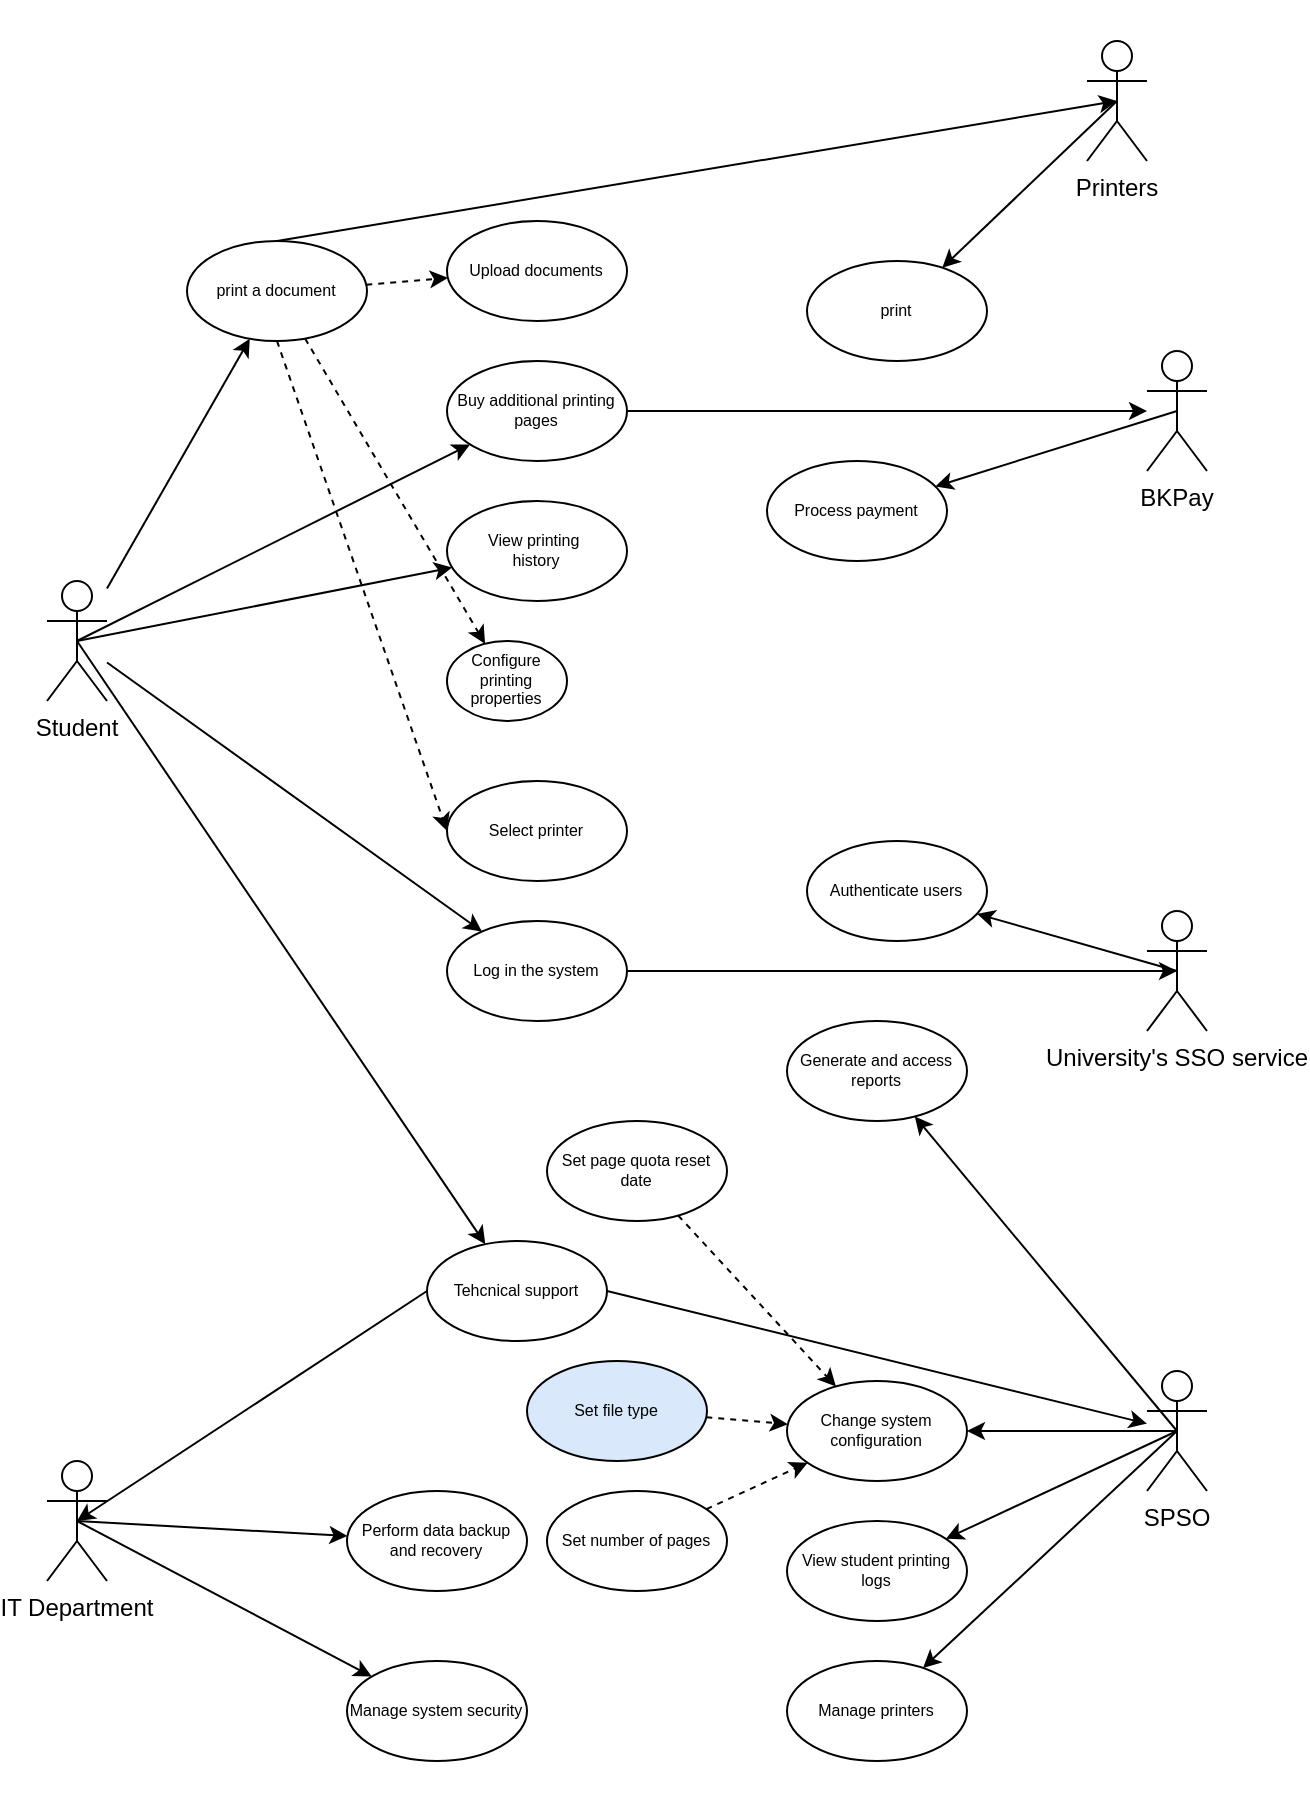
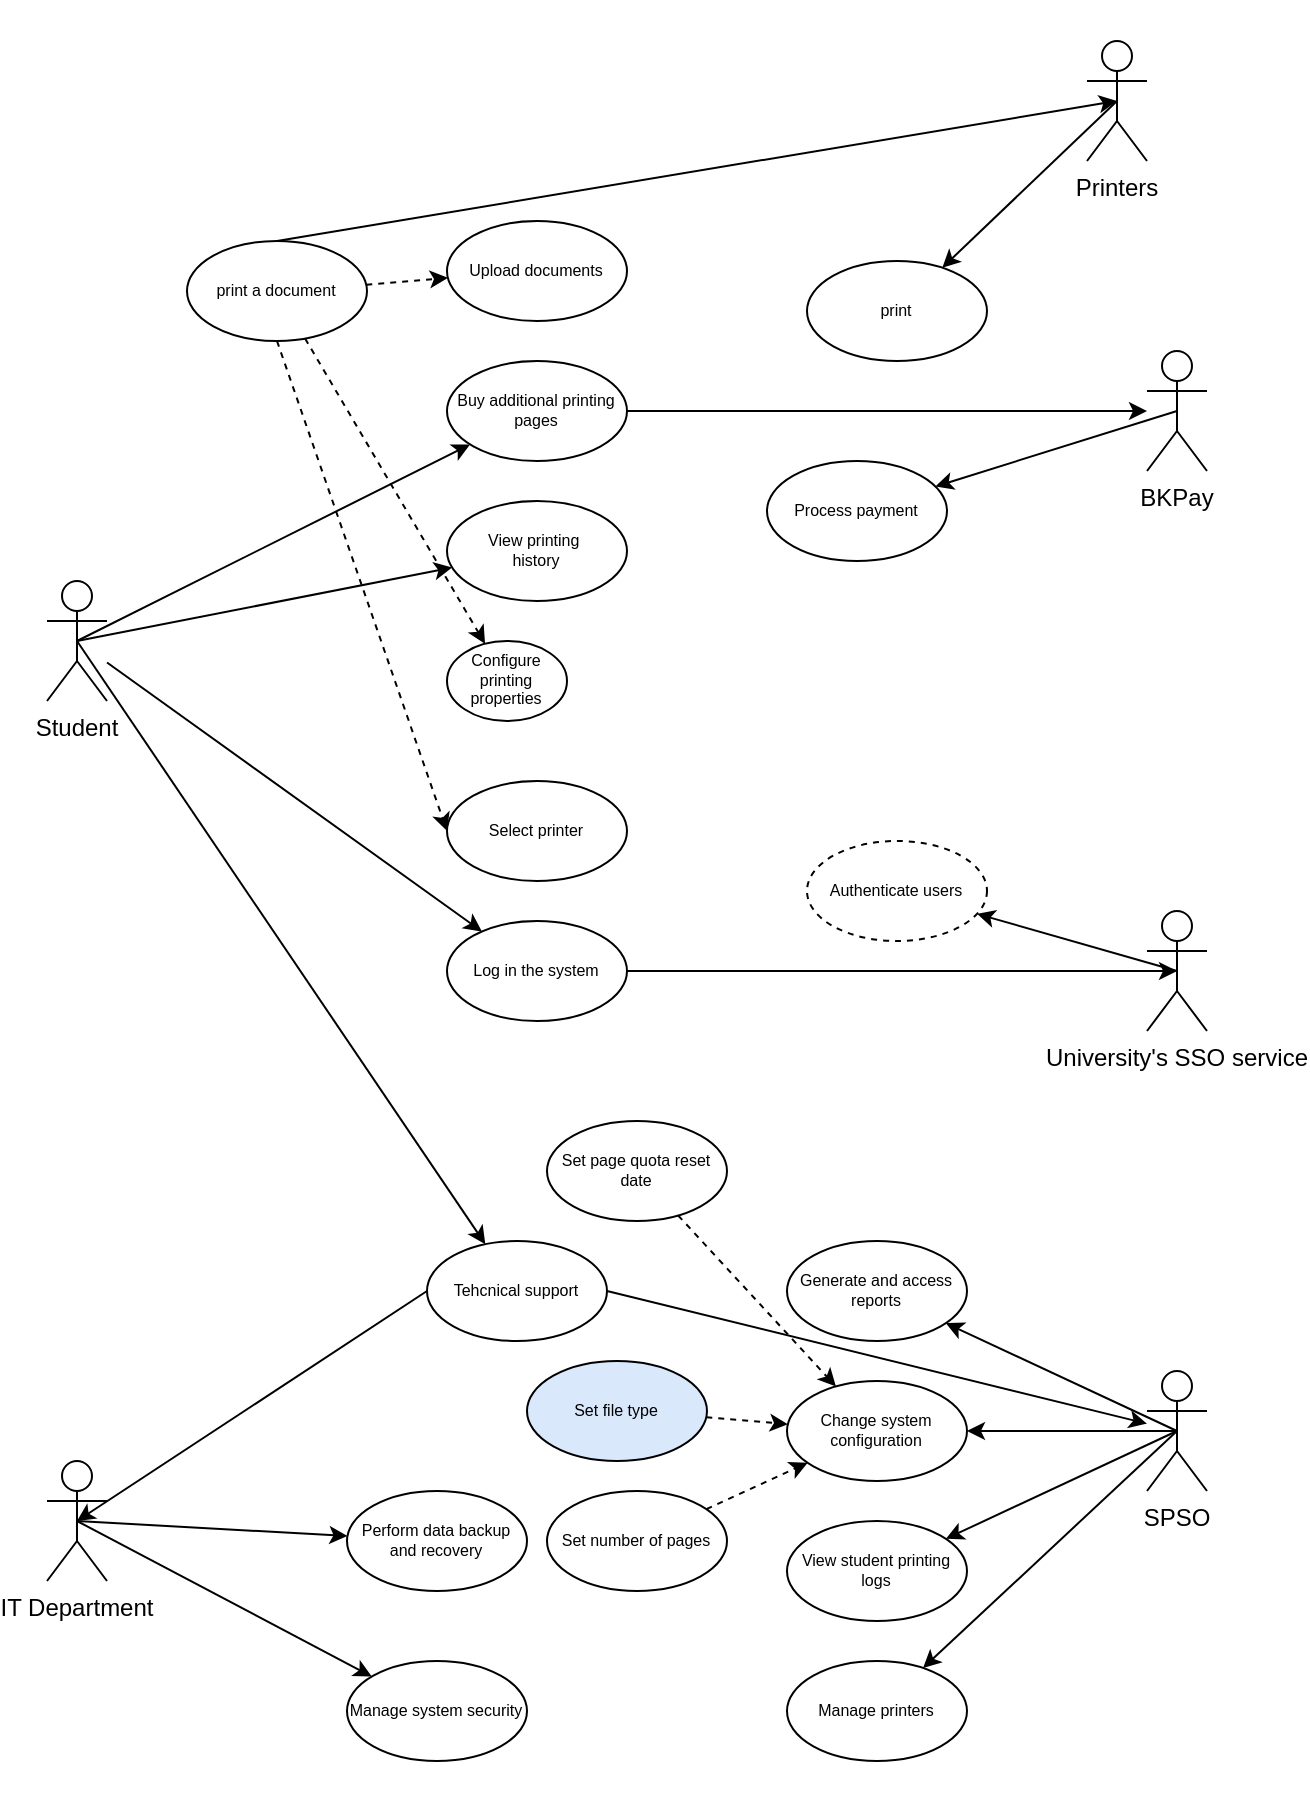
(175, 470) -> none
(897, 891) -> (897, 891)
(877, 1071) -> (877, 1291)
